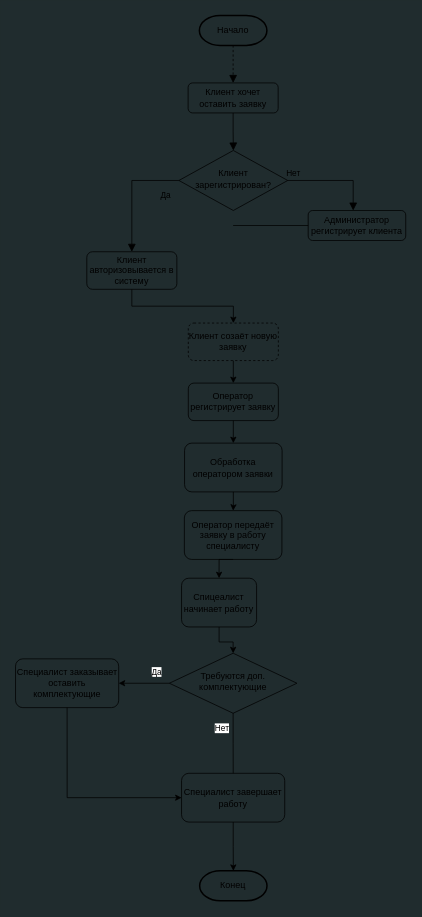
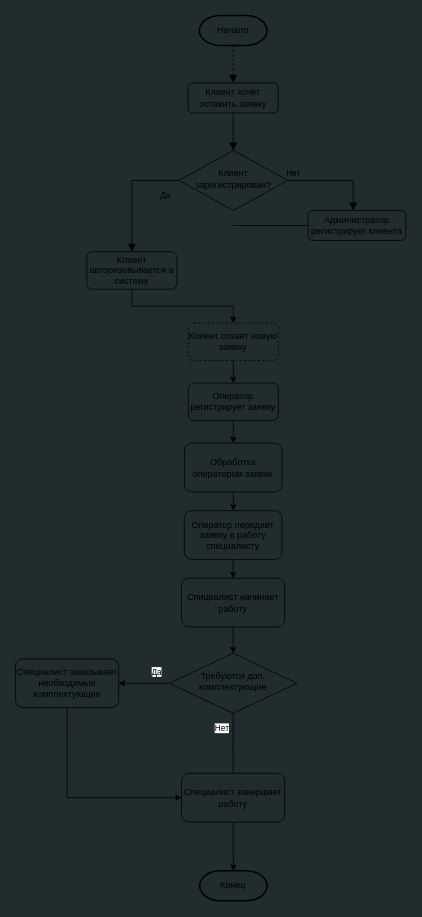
(219, 602) -> (233, 602)
(67, 683) -> (67, 683)
